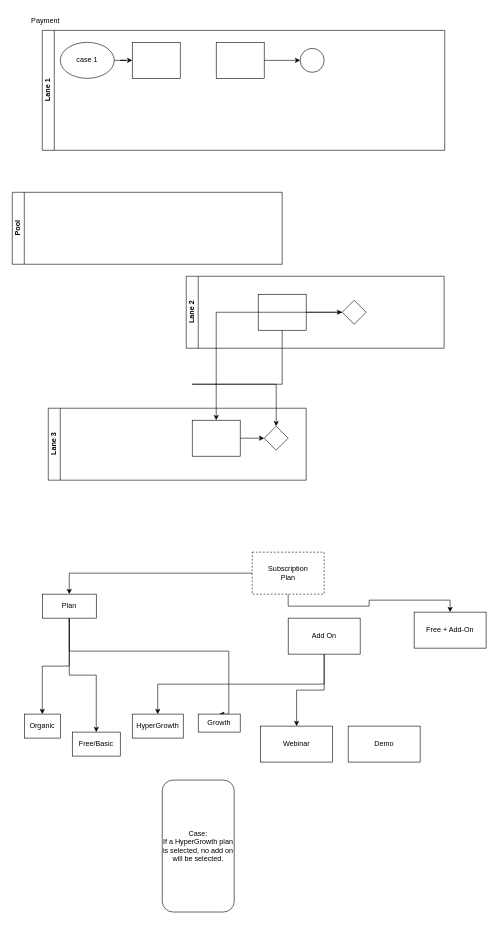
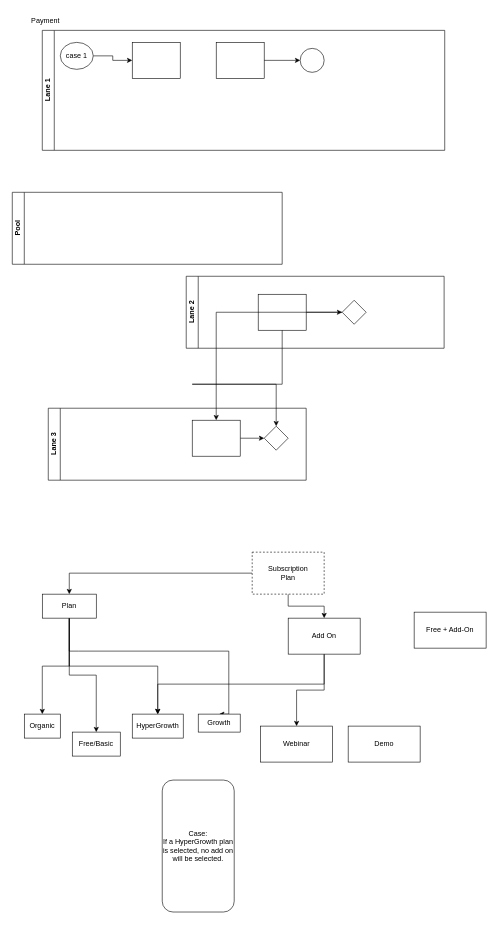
(87, 60) -> (77, 56)
(450, 602) -> none
none -> (324, 612)
none -> (123, 666)
